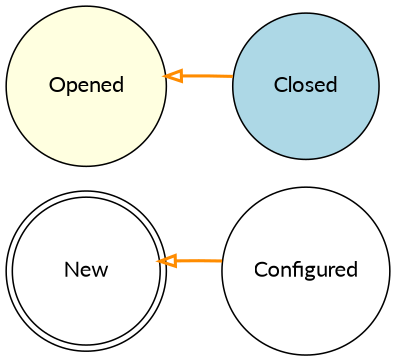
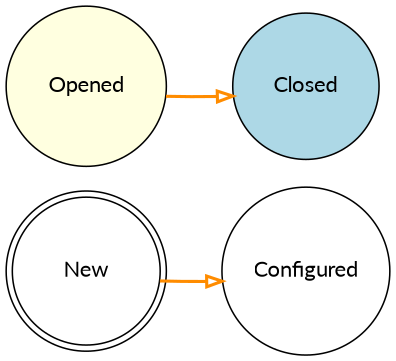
(207, 76) -> (191, 97)
(199, 261) -> (183, 281)
